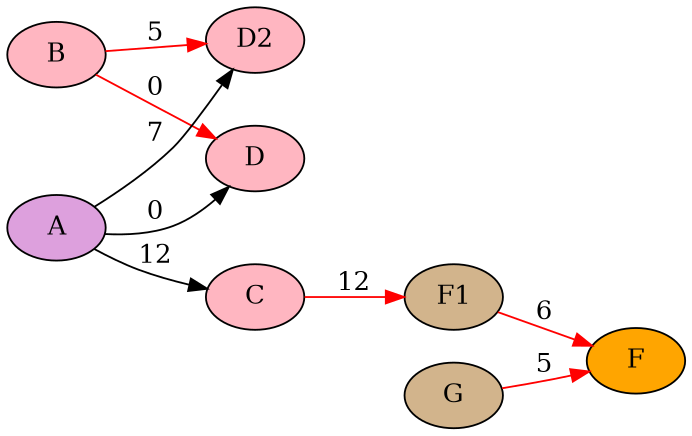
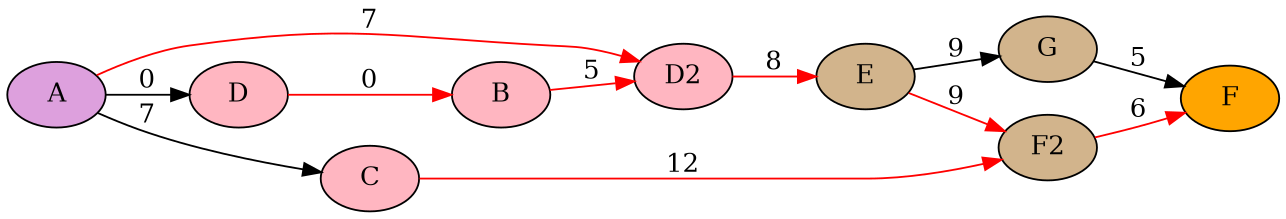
none -> (866, 77)
(148, 102) -> (360, 95)
(166, 154) -> (357, 34)
(156, 256) -> (148, 116)
(454, 297) -> (1048, 148)
(537, 382) -> (1130, 71)
